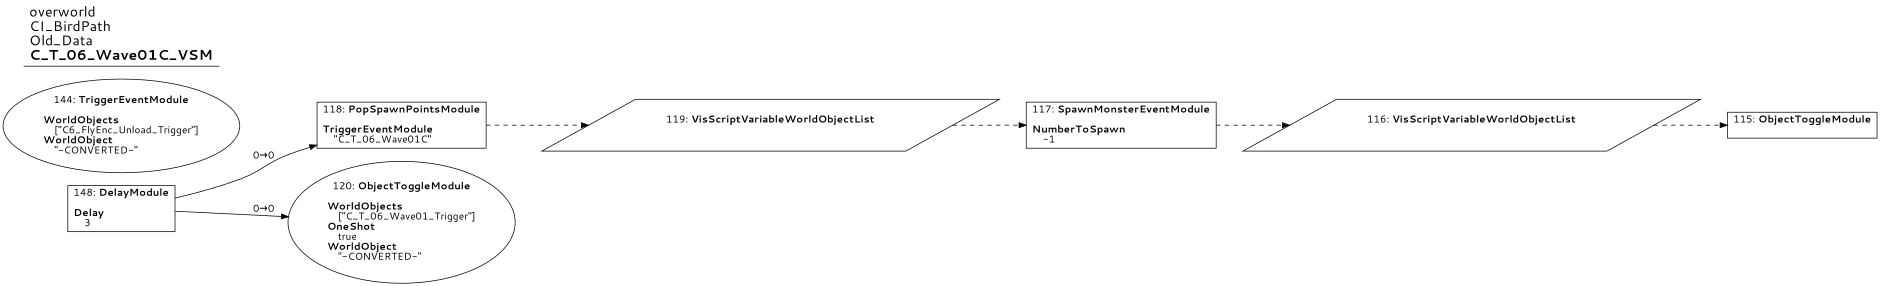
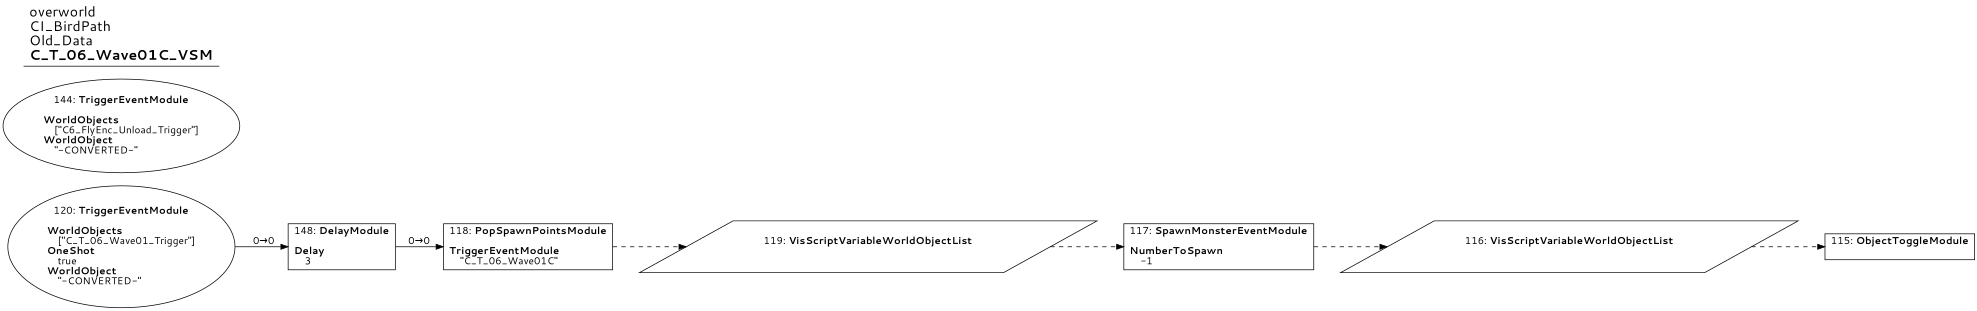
(414, 186) -> (134, 211)
(228, 214) -> (258, 247)
